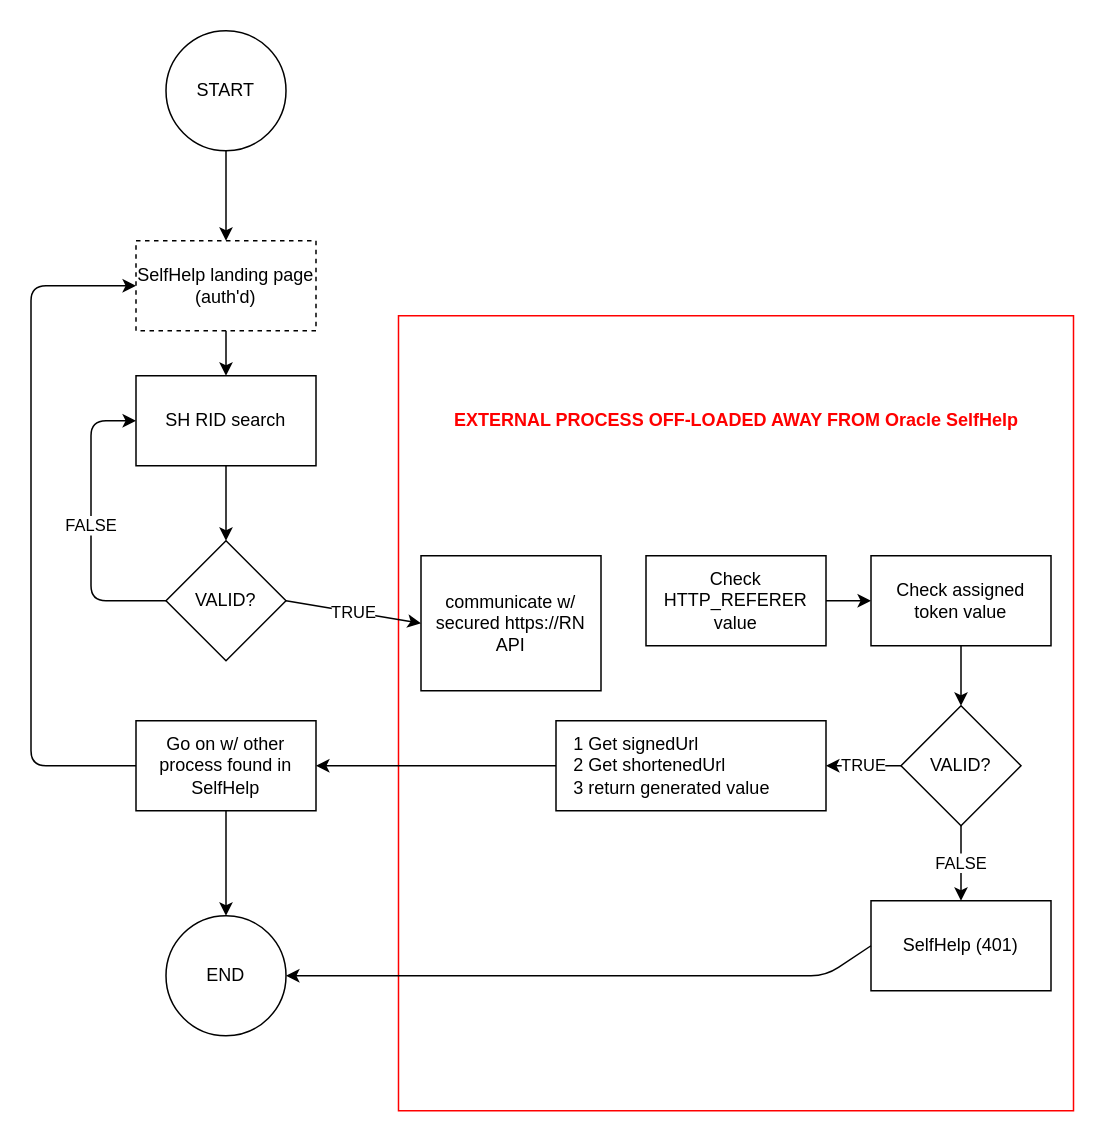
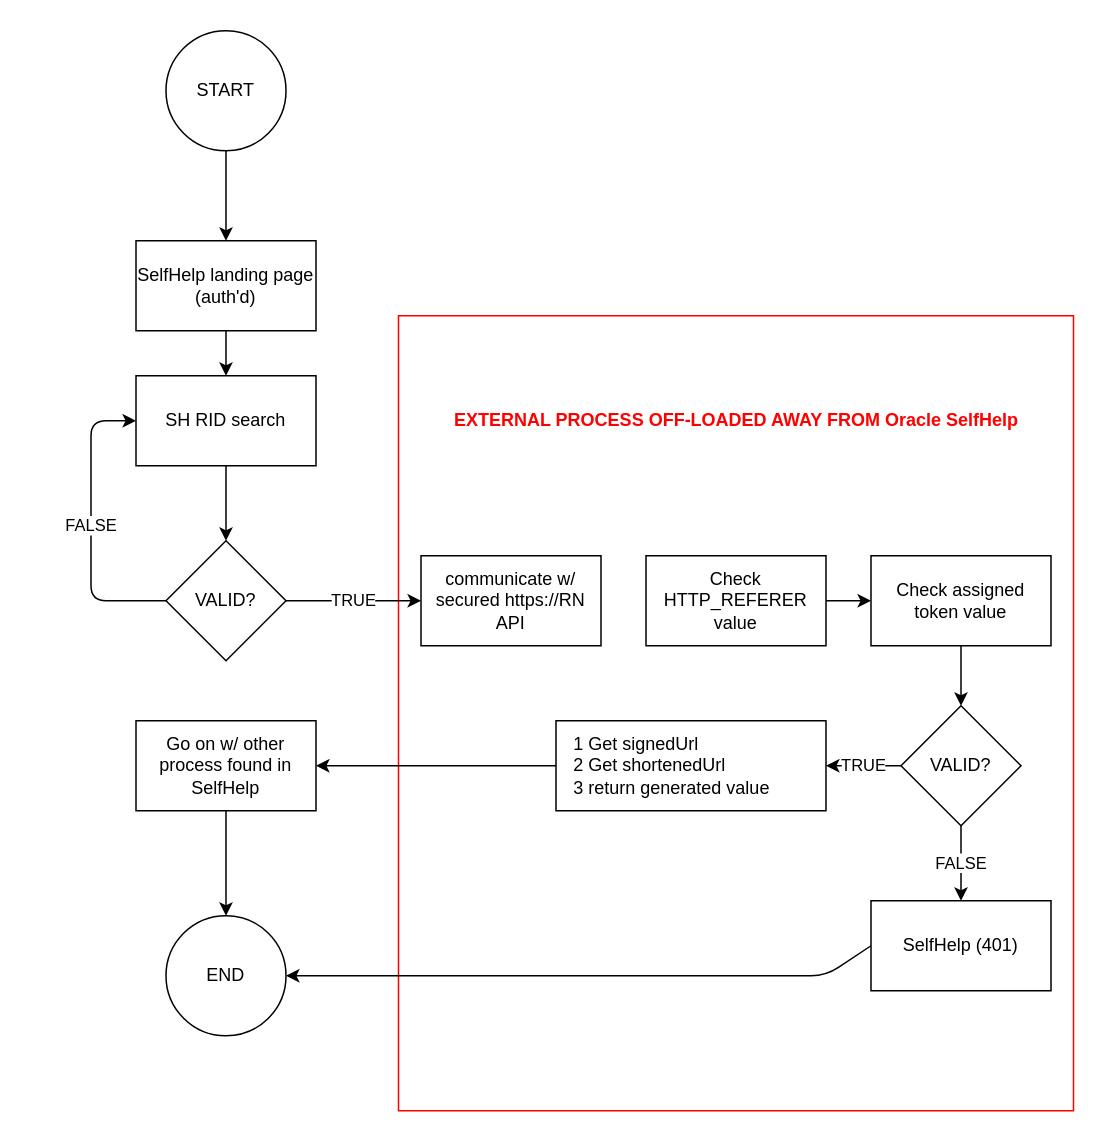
(226, 286) -> (226, 286)
(31, 531) -> none
(511, 623) -> (511, 601)
